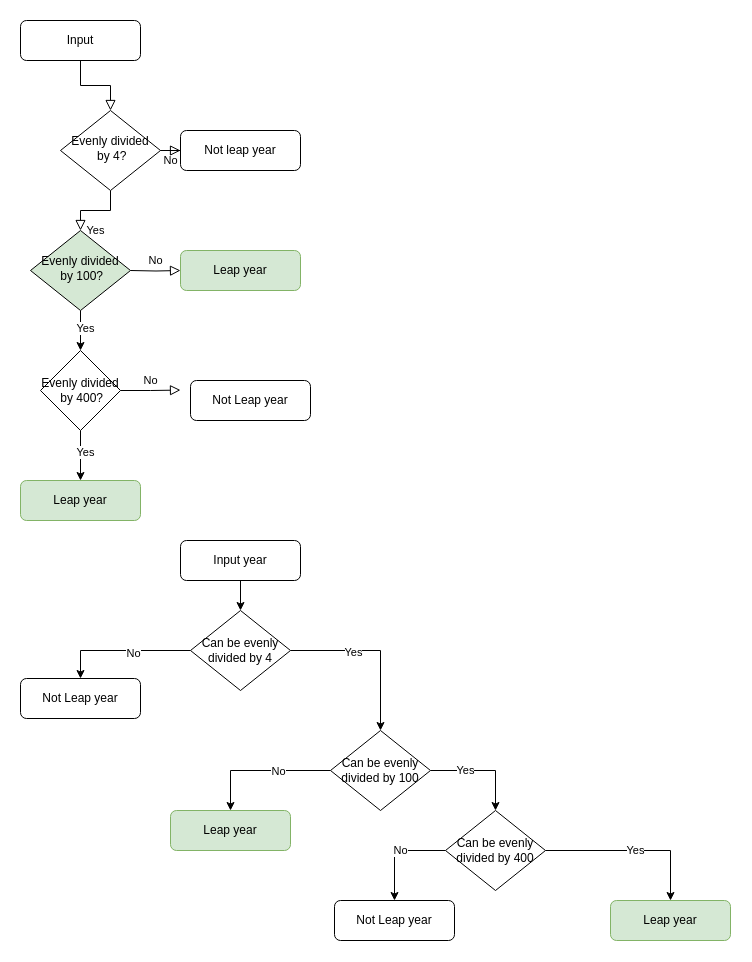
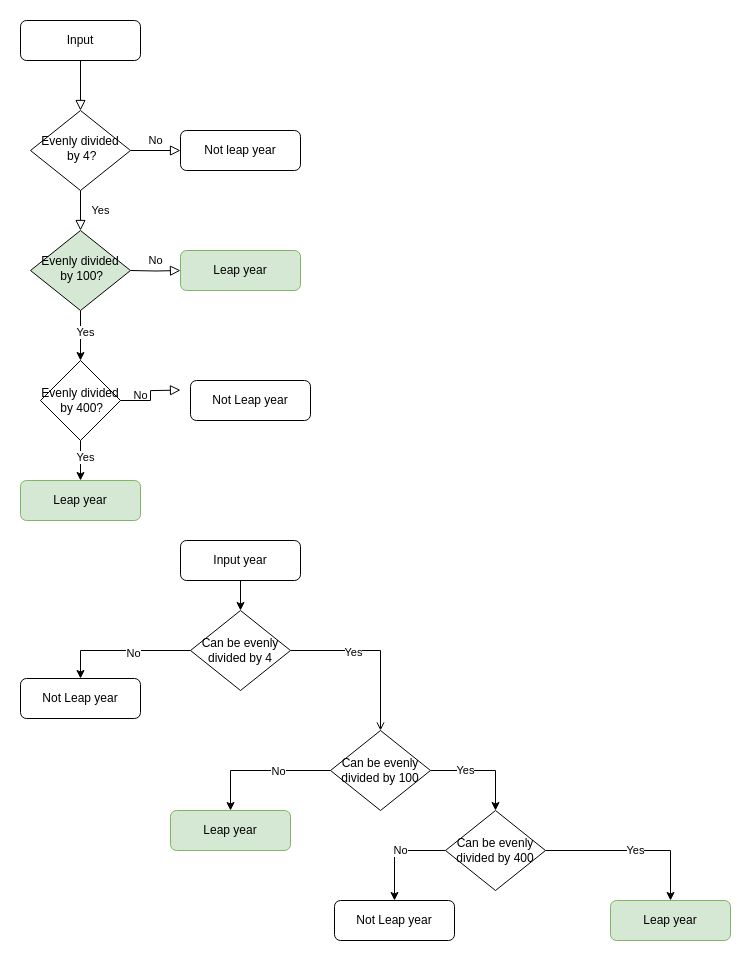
(111, 151) -> (81, 151)
(81, 391) -> (81, 401)
(381, 722) -> (381, 724)
